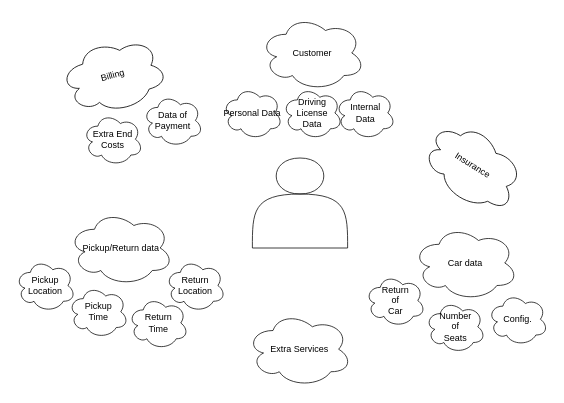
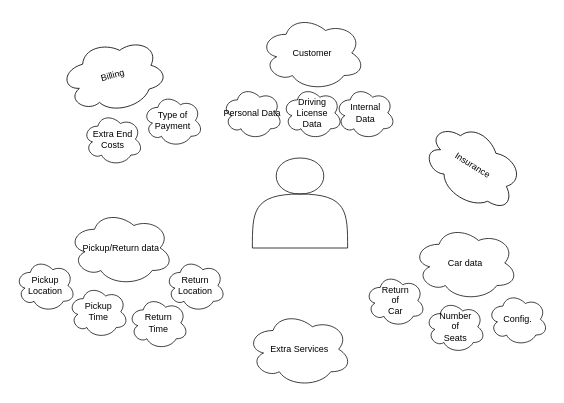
(173, 120) -> (173, 120)
